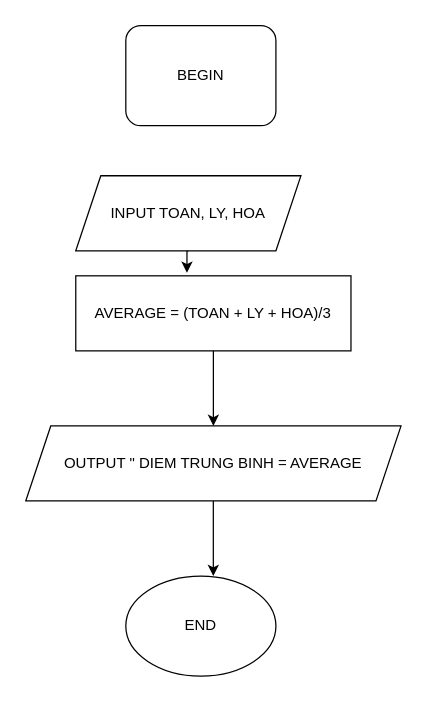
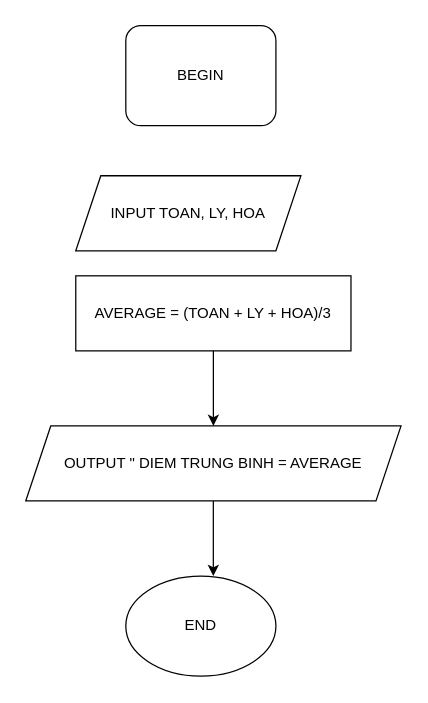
(187, 257) -> none
